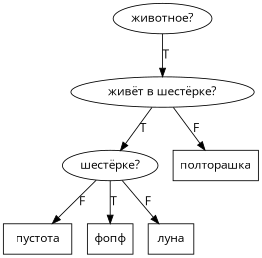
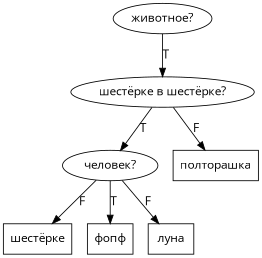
(163, 92) -> (163, 92)
(110, 166) -> (110, 166)
(38, 239) -> (38, 239)
